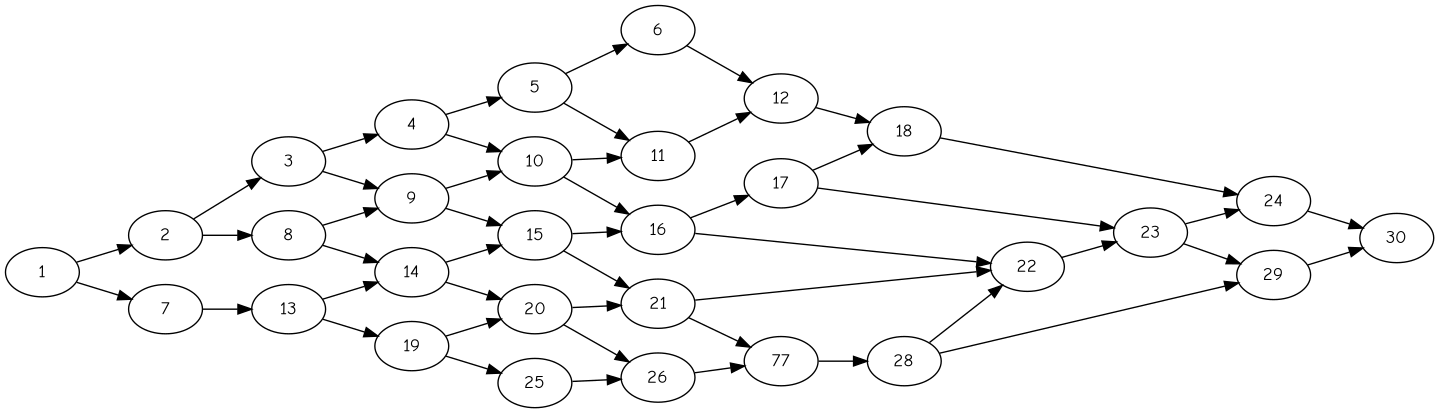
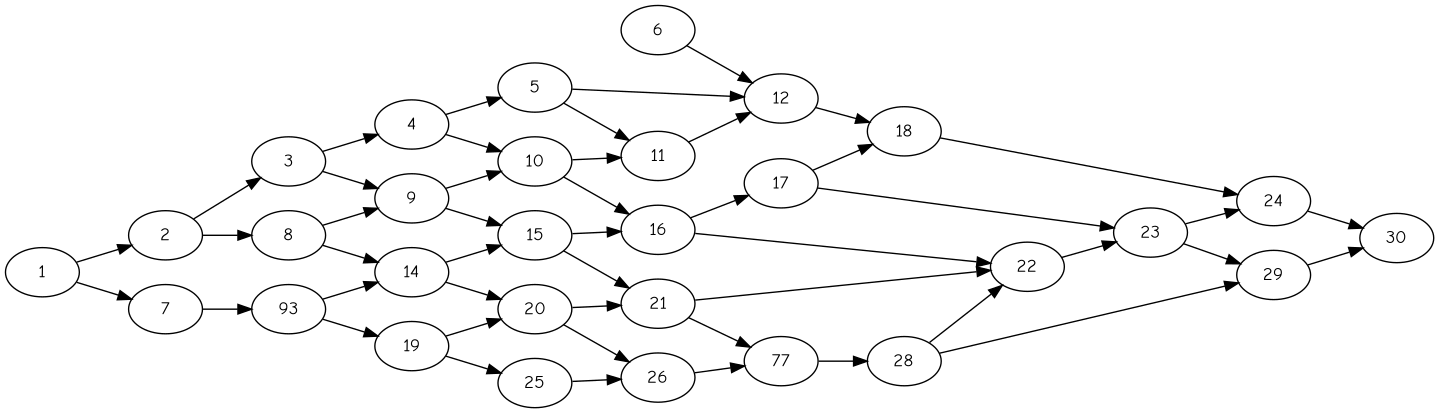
(590, 62) -> (651, 93)
(289, 309) -> (289, 309)
